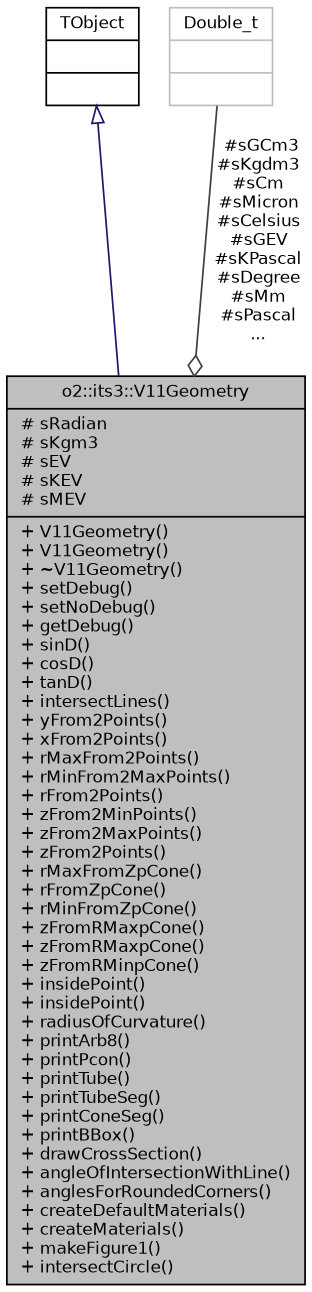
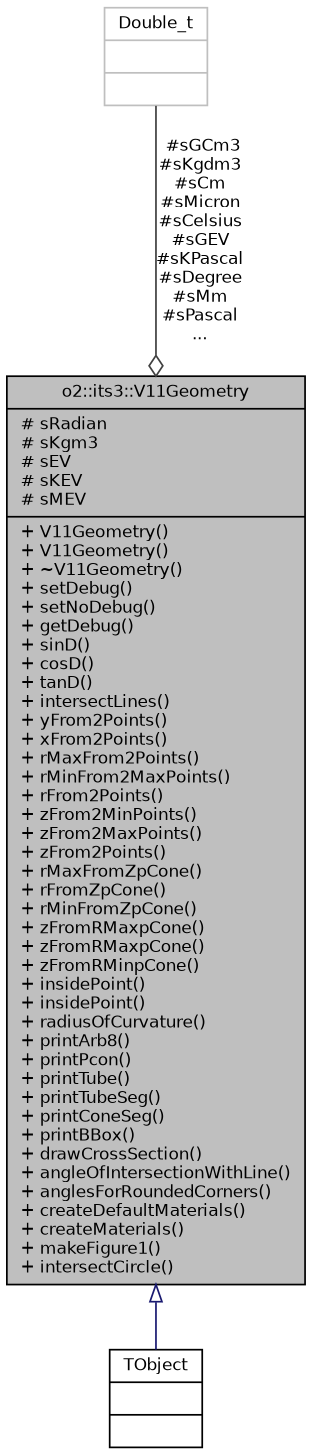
(108, 250) -> (156, 1326)
